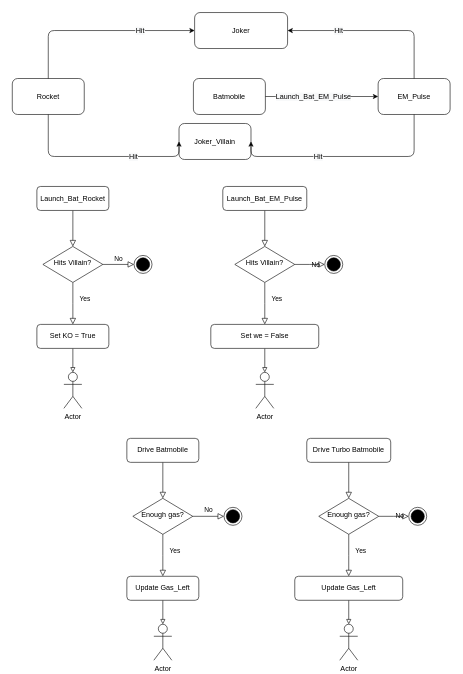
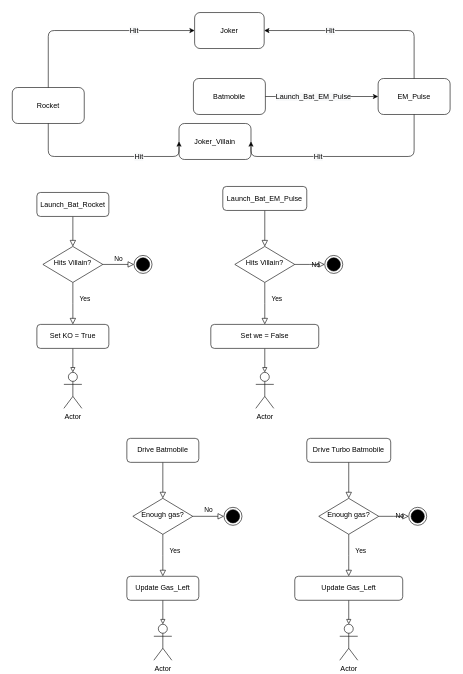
(241, 30) -> (230, 30)
(48, 96) -> (48, 105)
(73, 198) -> (73, 204)
